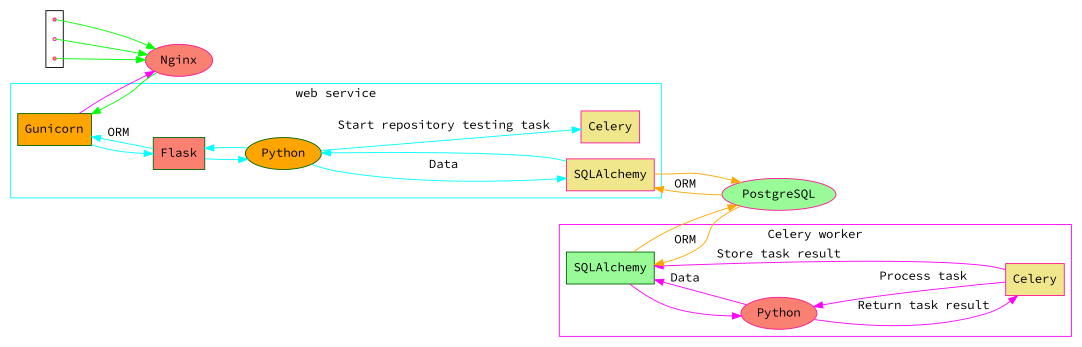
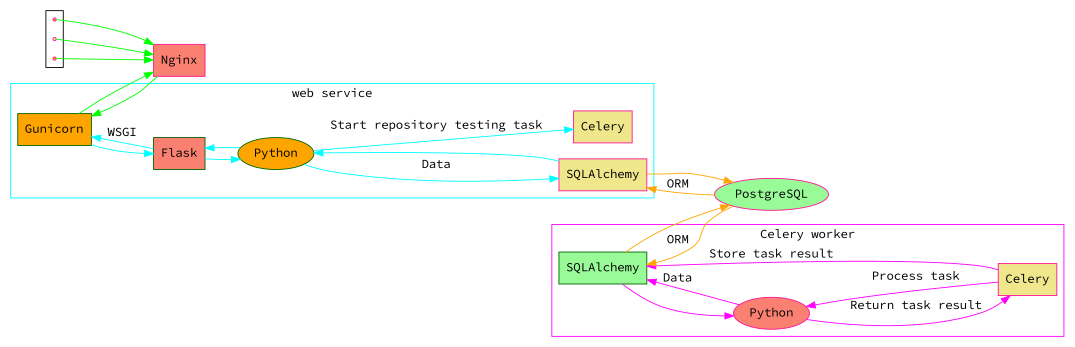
(179, 60) -> (179, 60)
(112, 93) -> (111, 94)
(118, 133) -> (122, 133)
